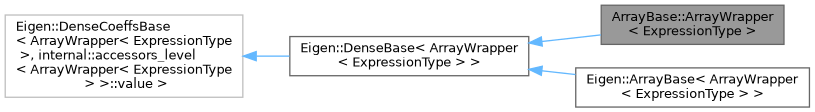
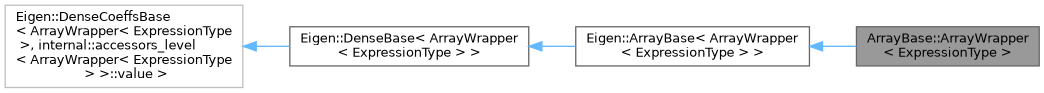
(571, 38) -> (840, 46)
